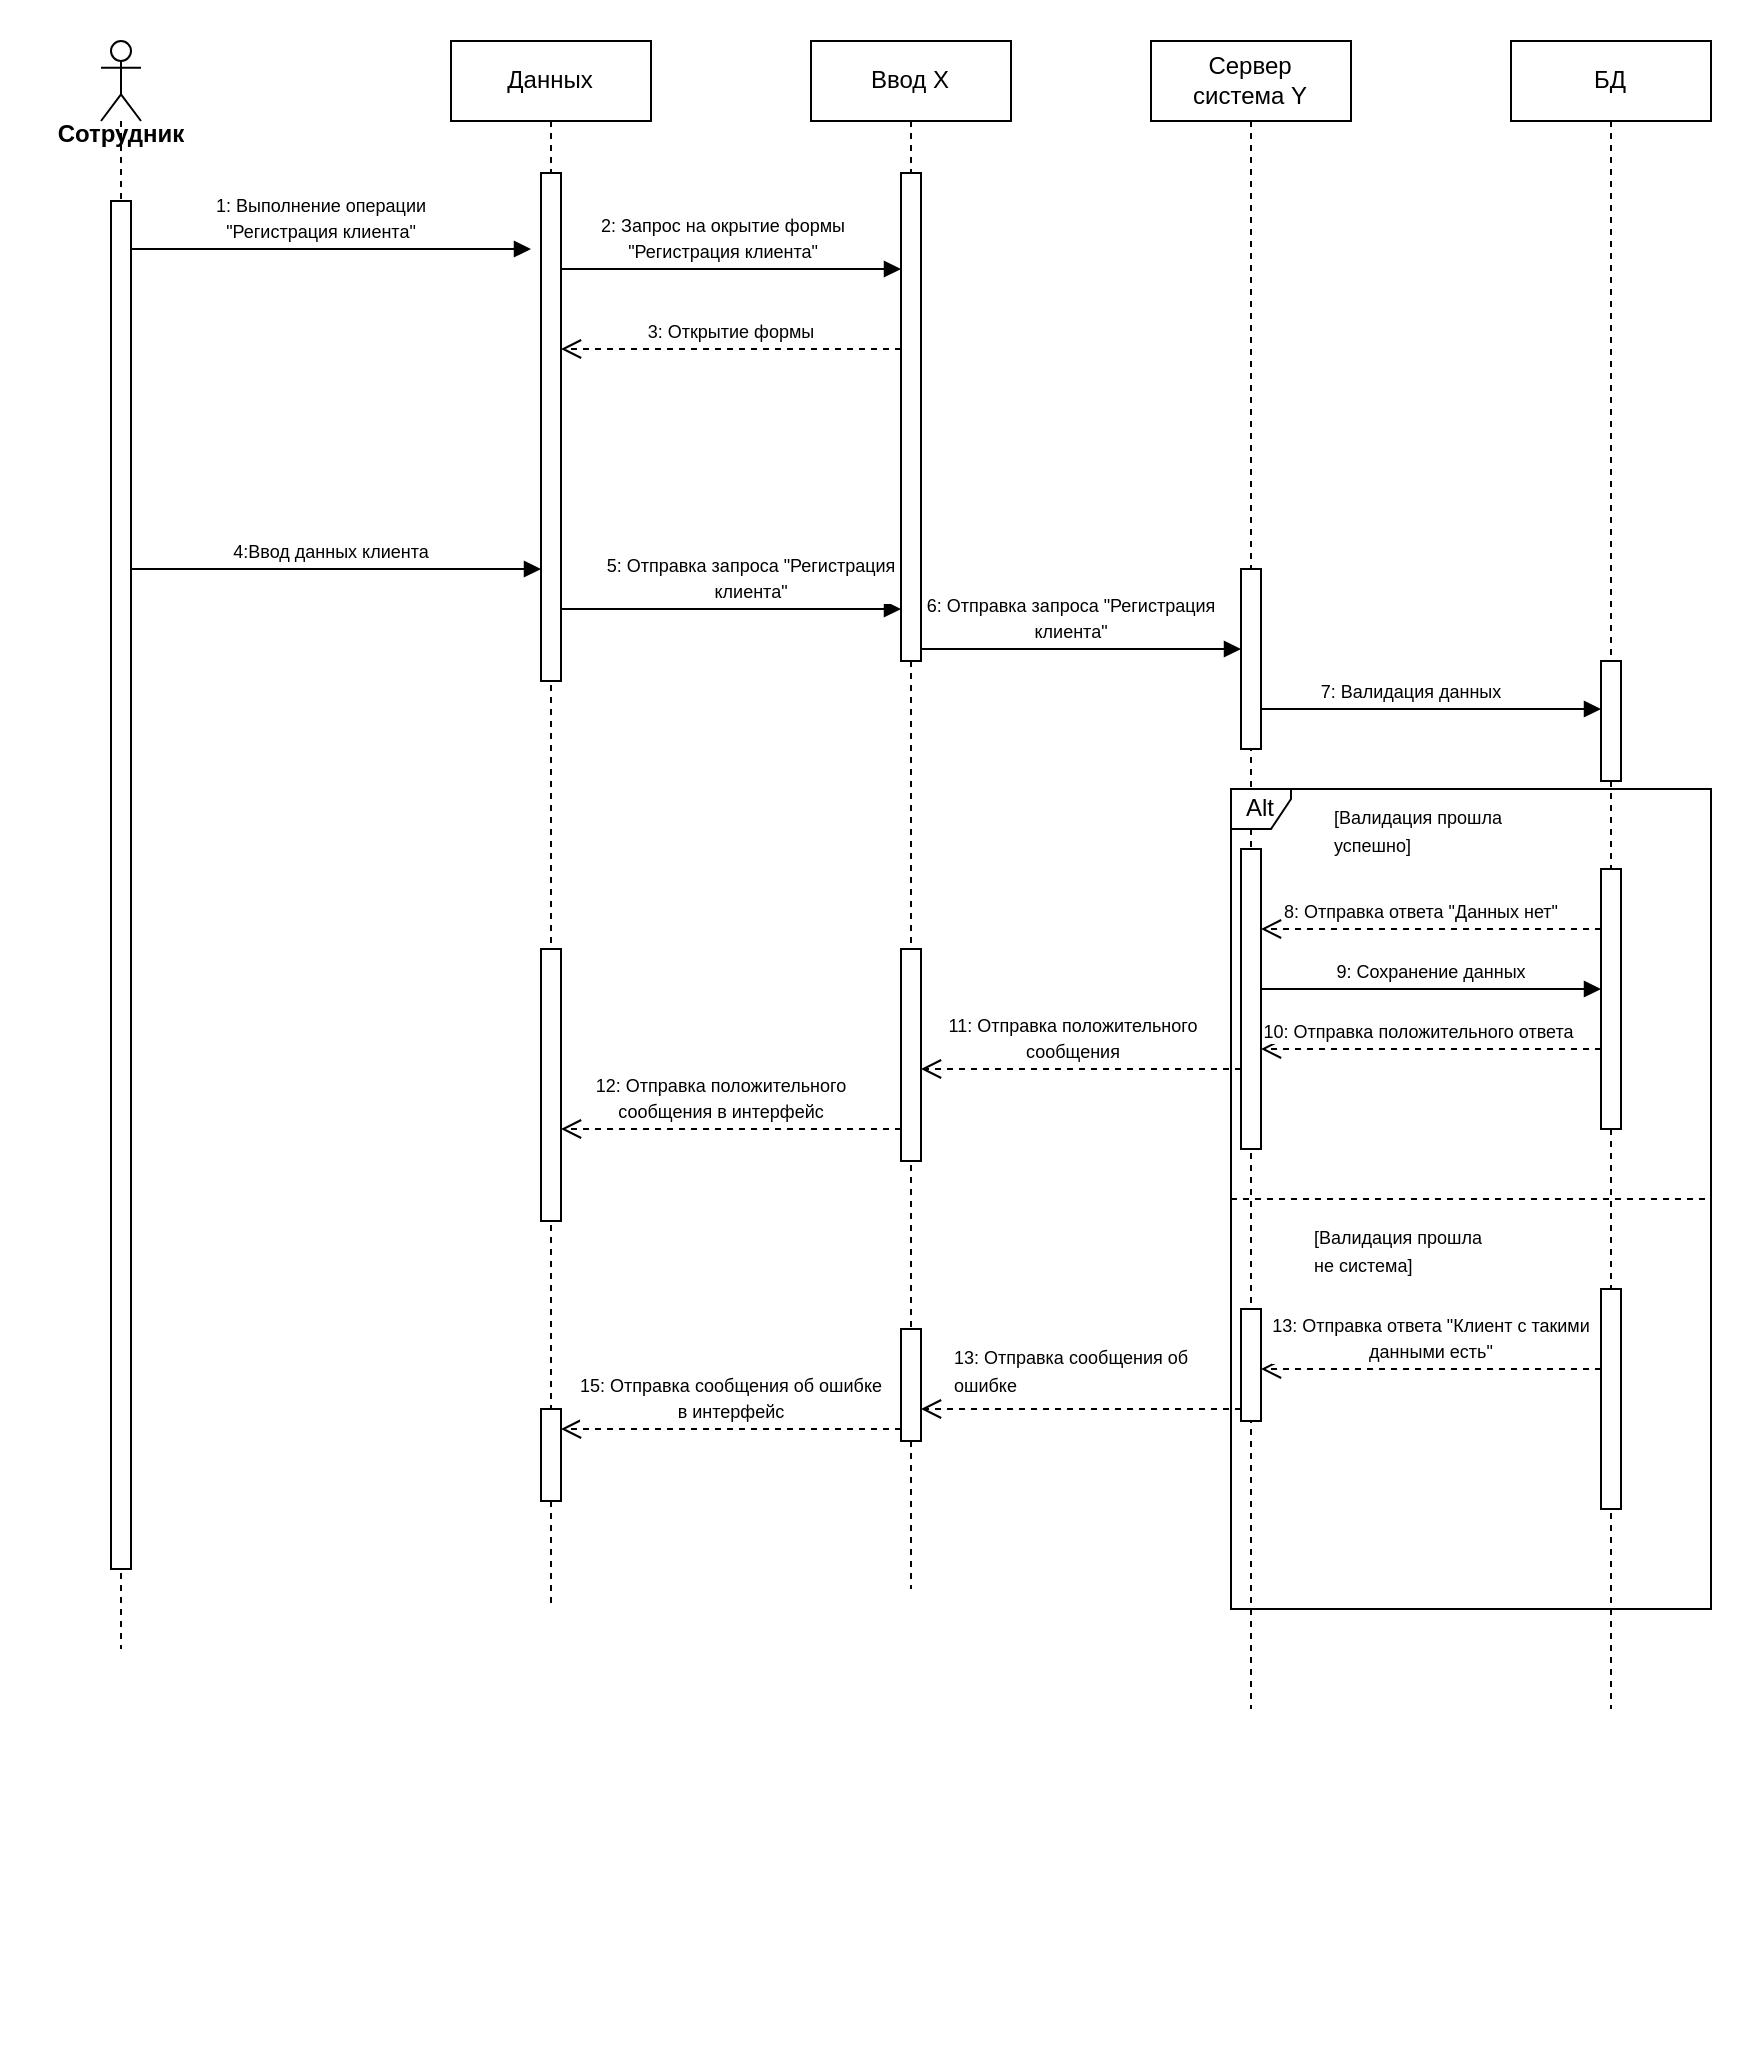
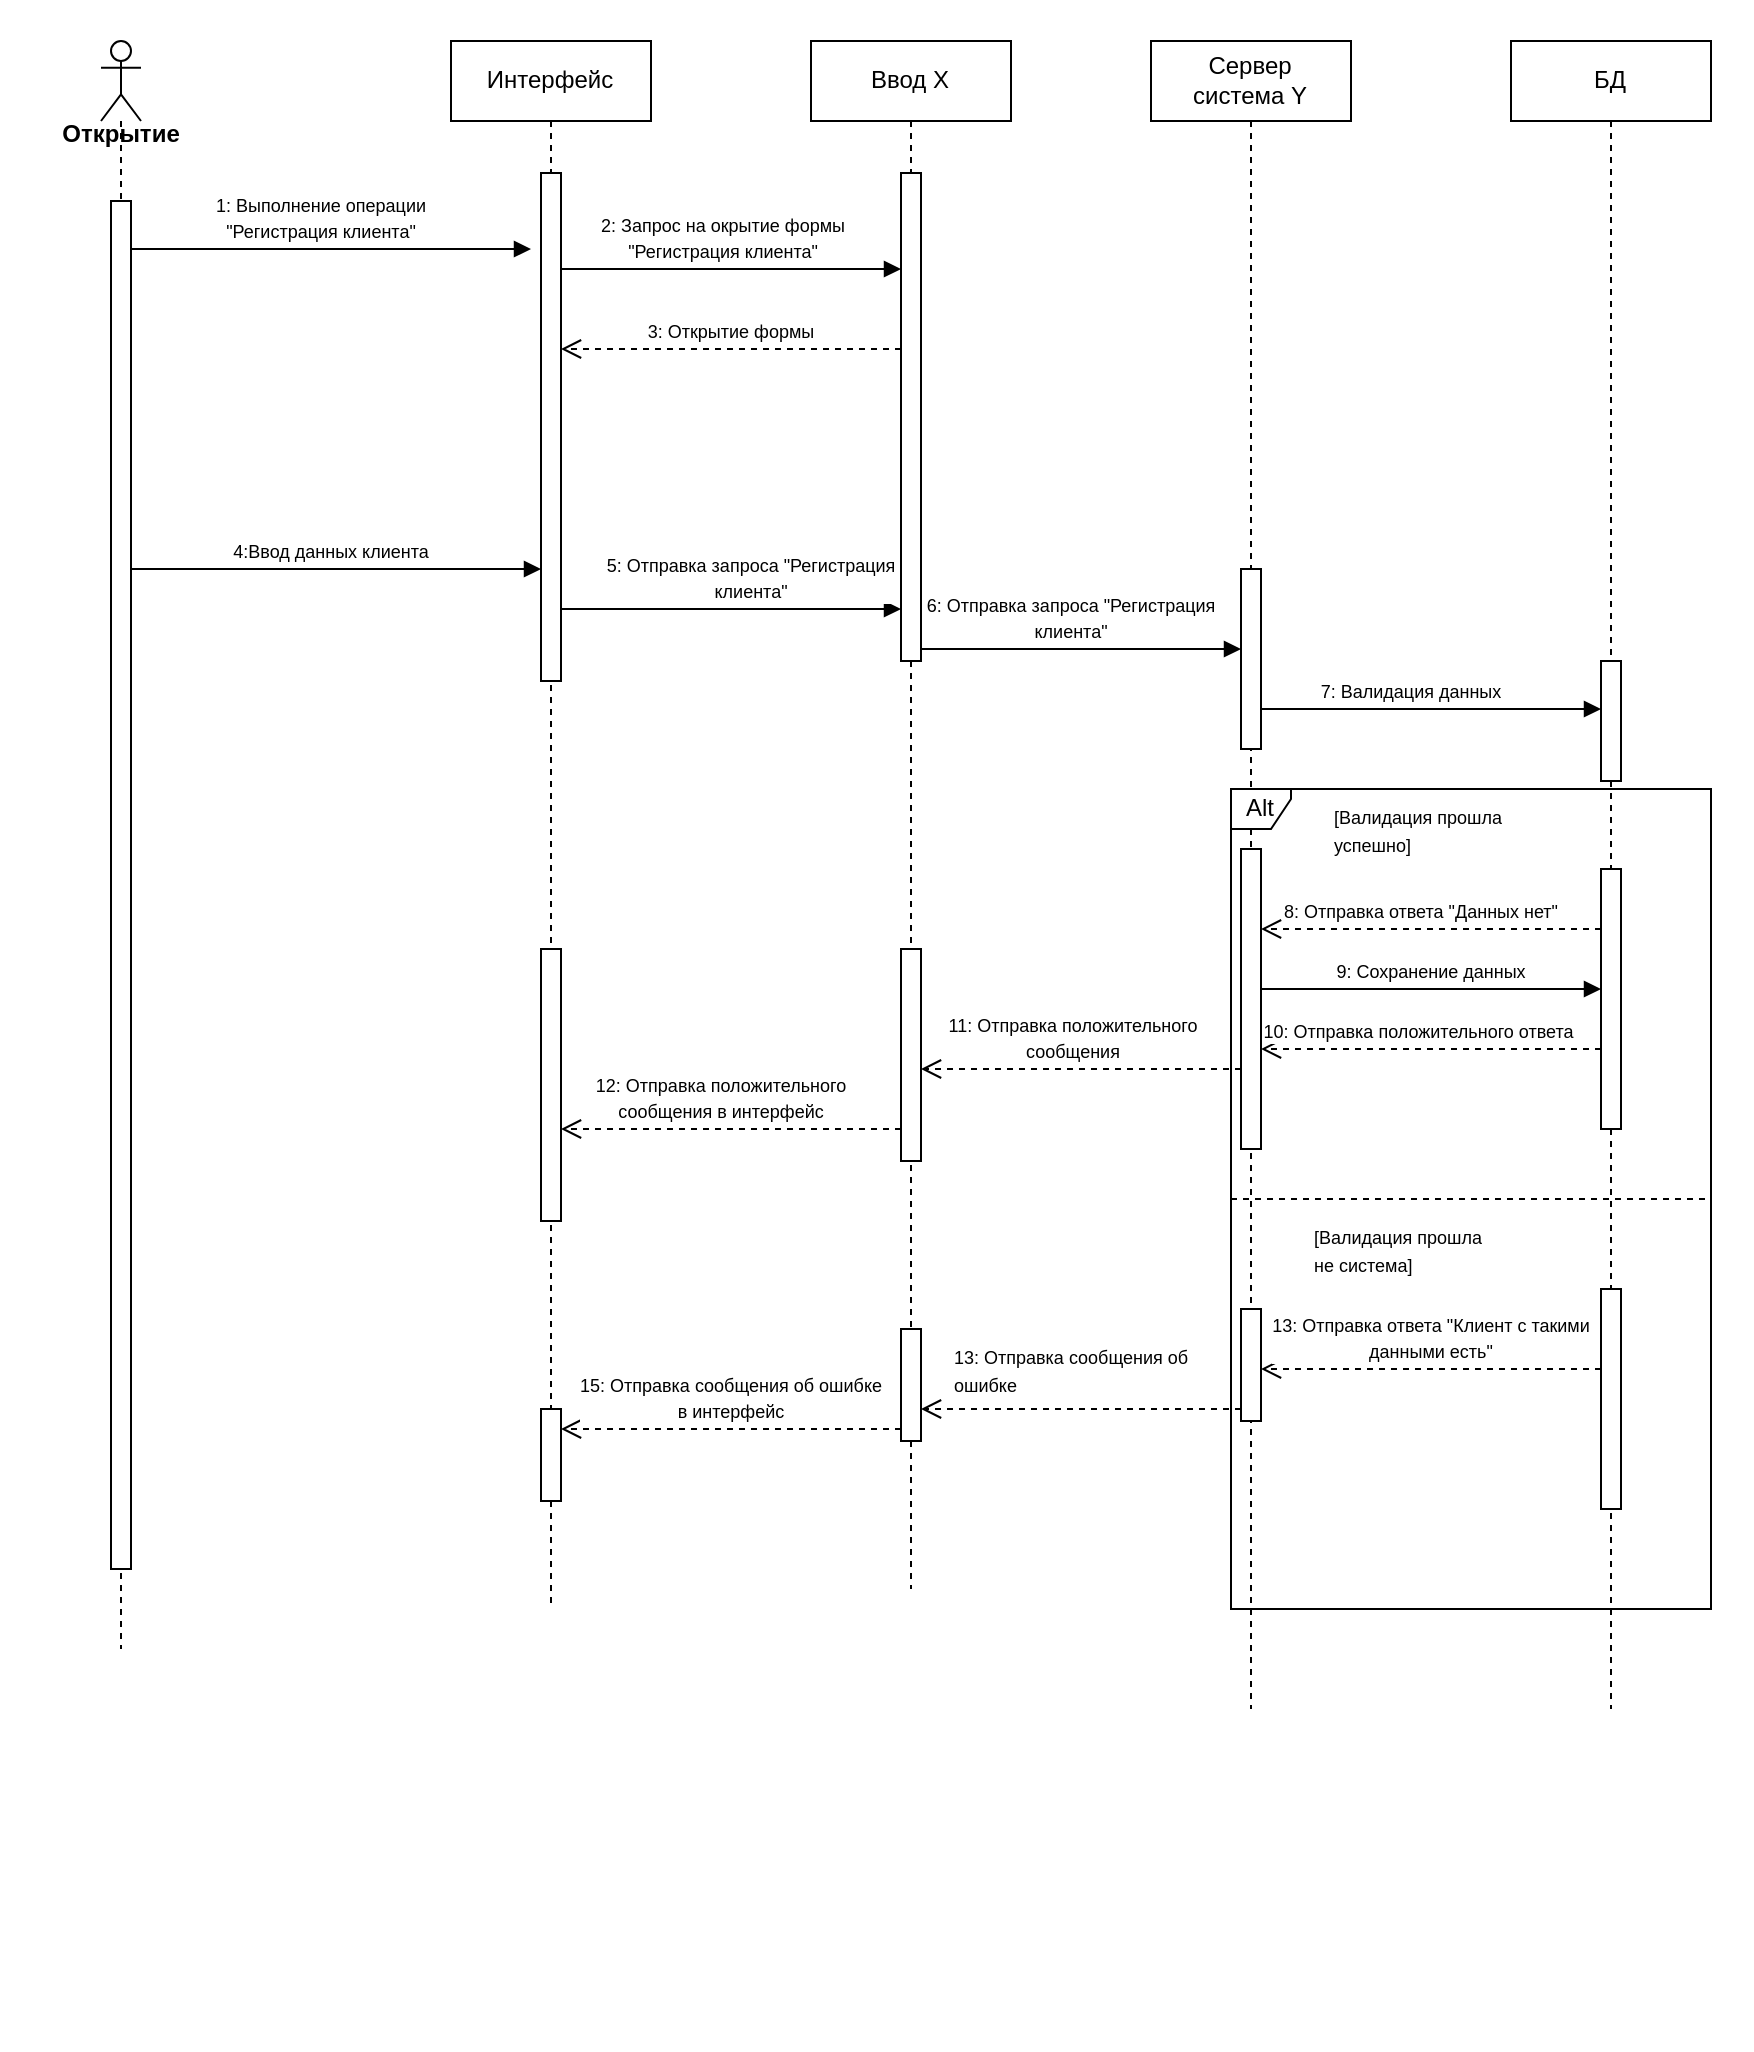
(551, 81) -> (551, 81)
(122, 135) -> (122, 135)
